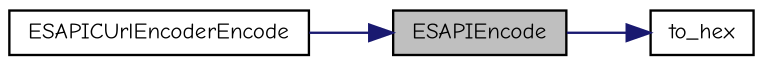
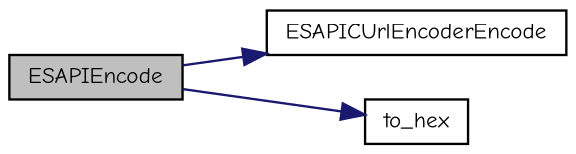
(339, 33) -> (213, 61)
